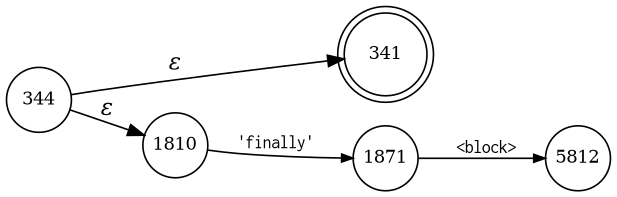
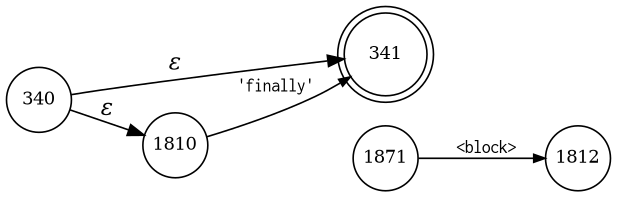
(39, 100) -> (39, 100)
(274, 156) -> (275, 114)
(578, 158) -> (578, 158)
